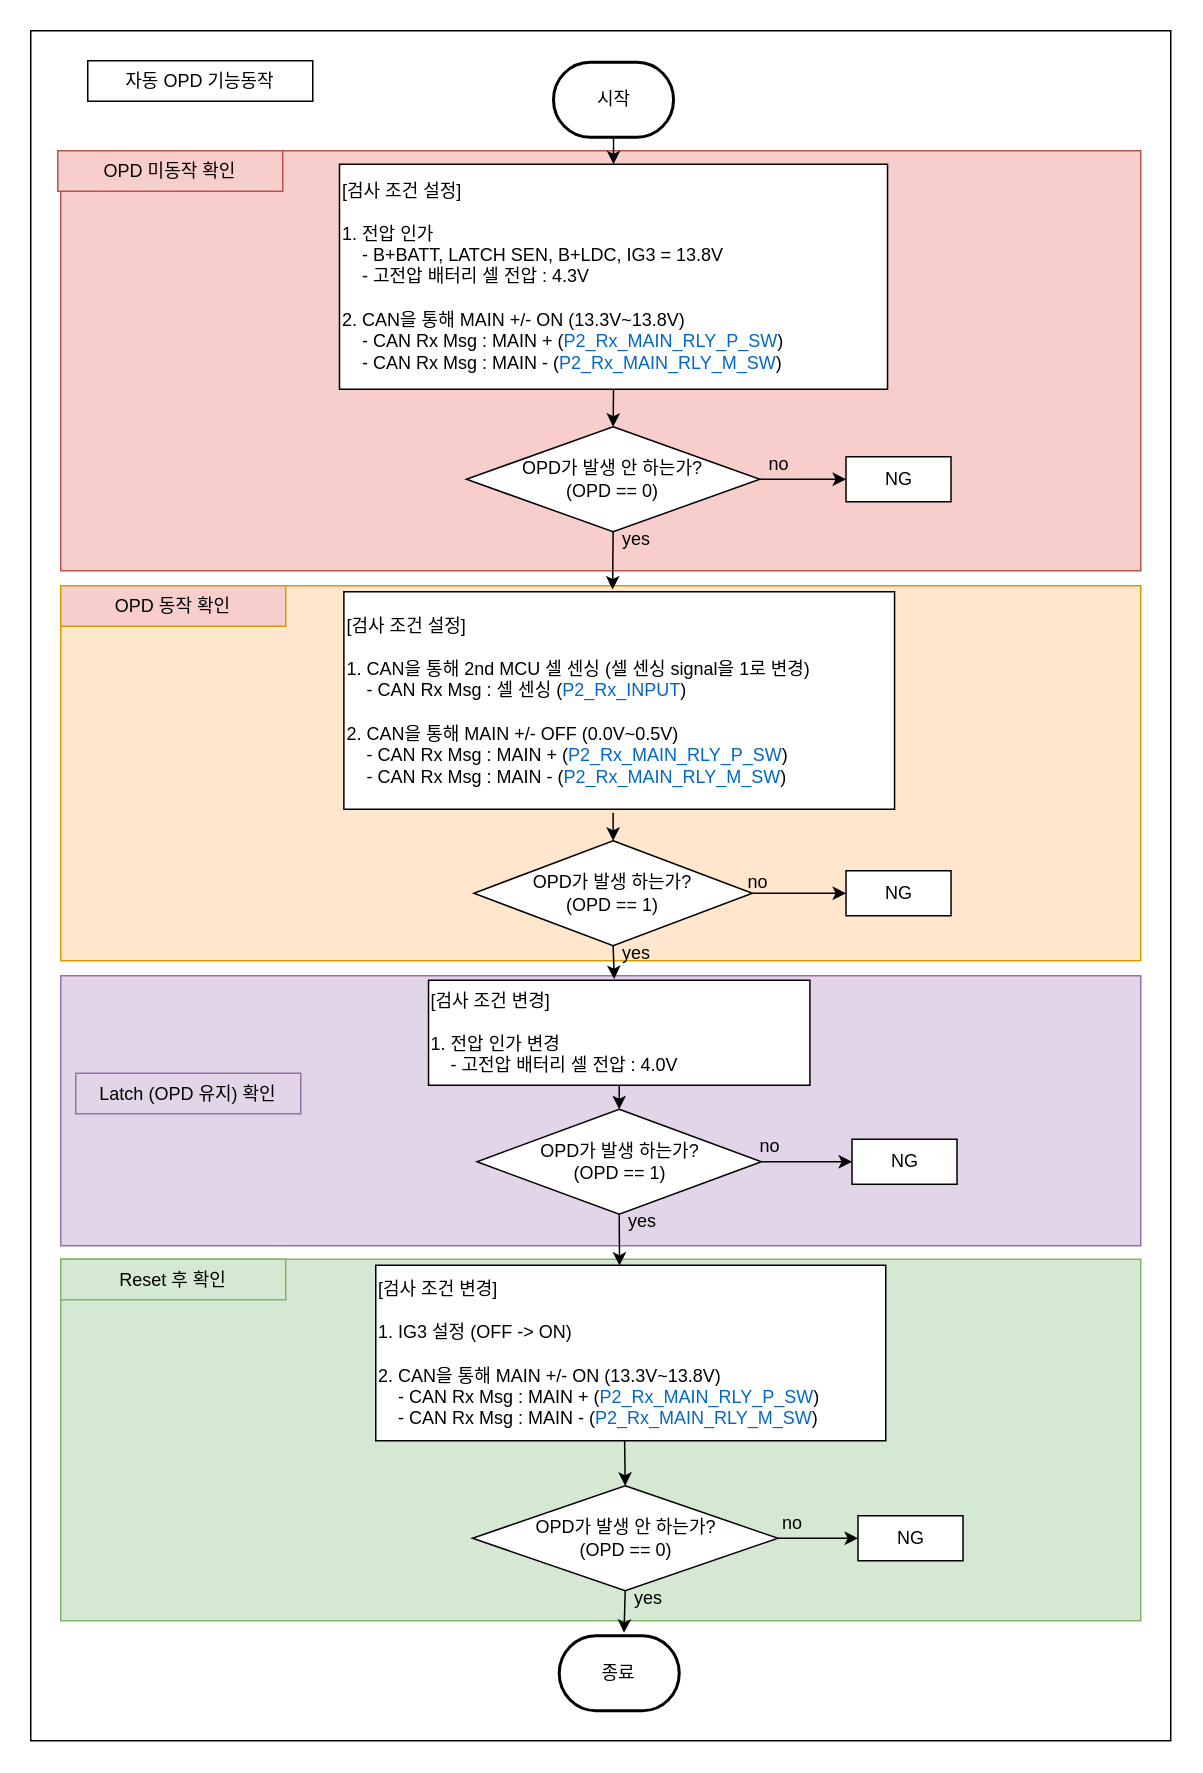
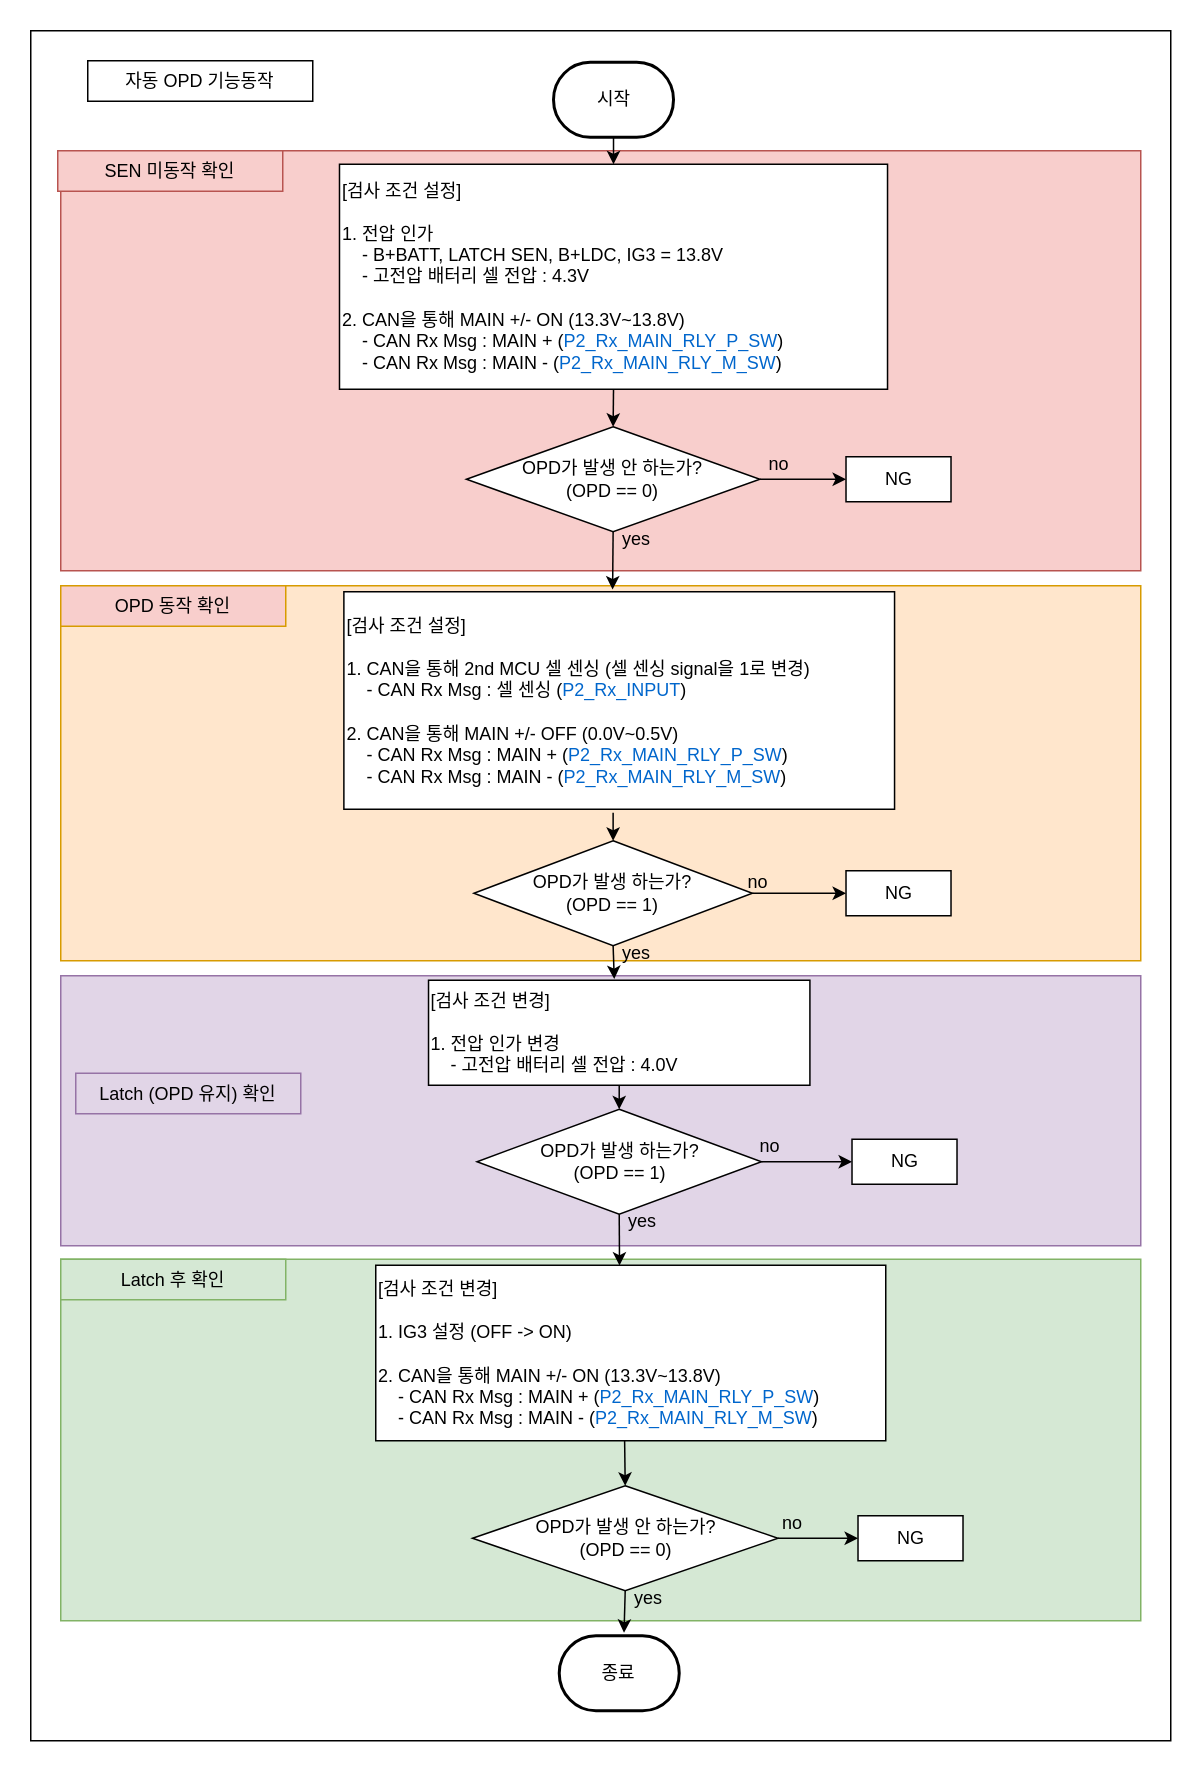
(170, 172) -> (170, 172)
(173, 1280) -> (173, 1280)
